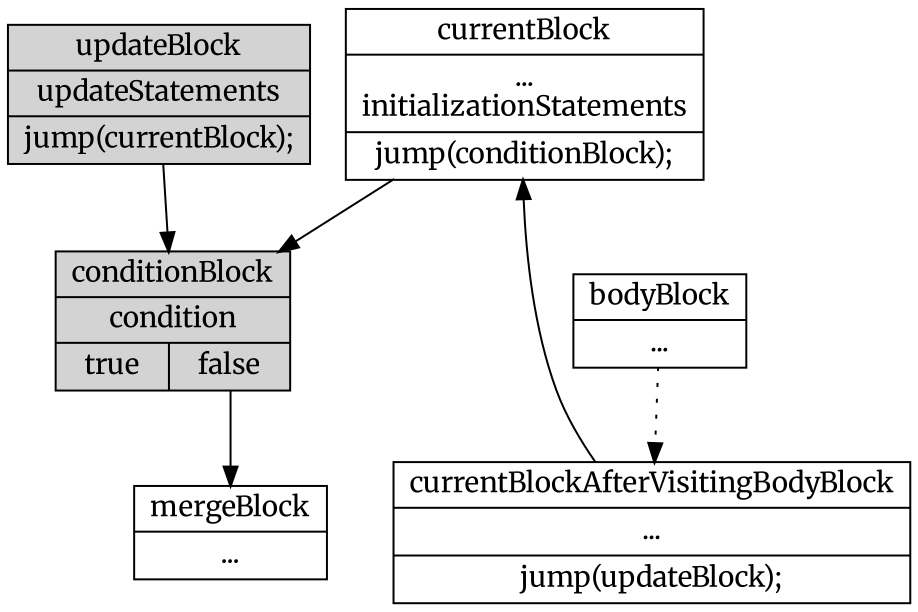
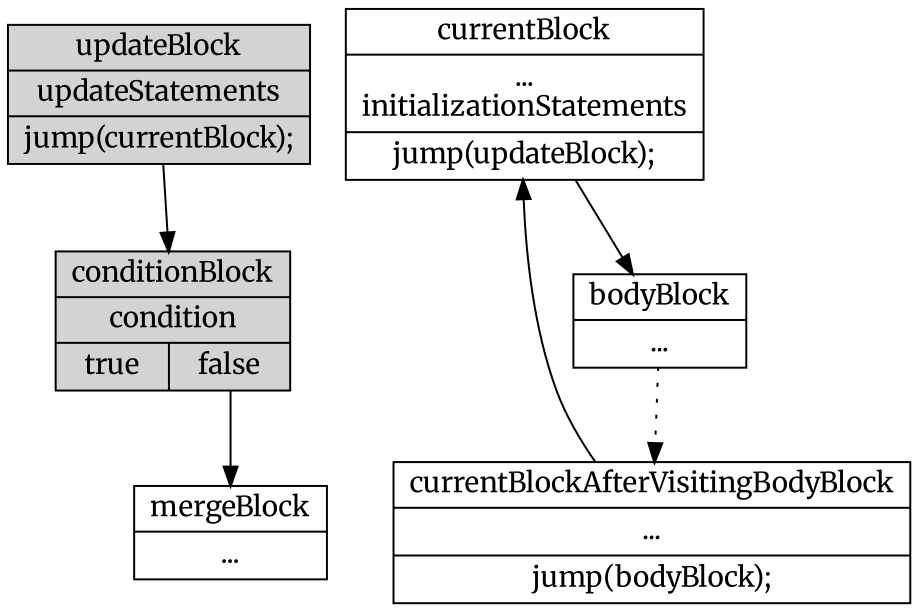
(525, 155) -> (525, 155)
(345, 210) -> (599, 218)
(652, 578) -> (652, 578)
